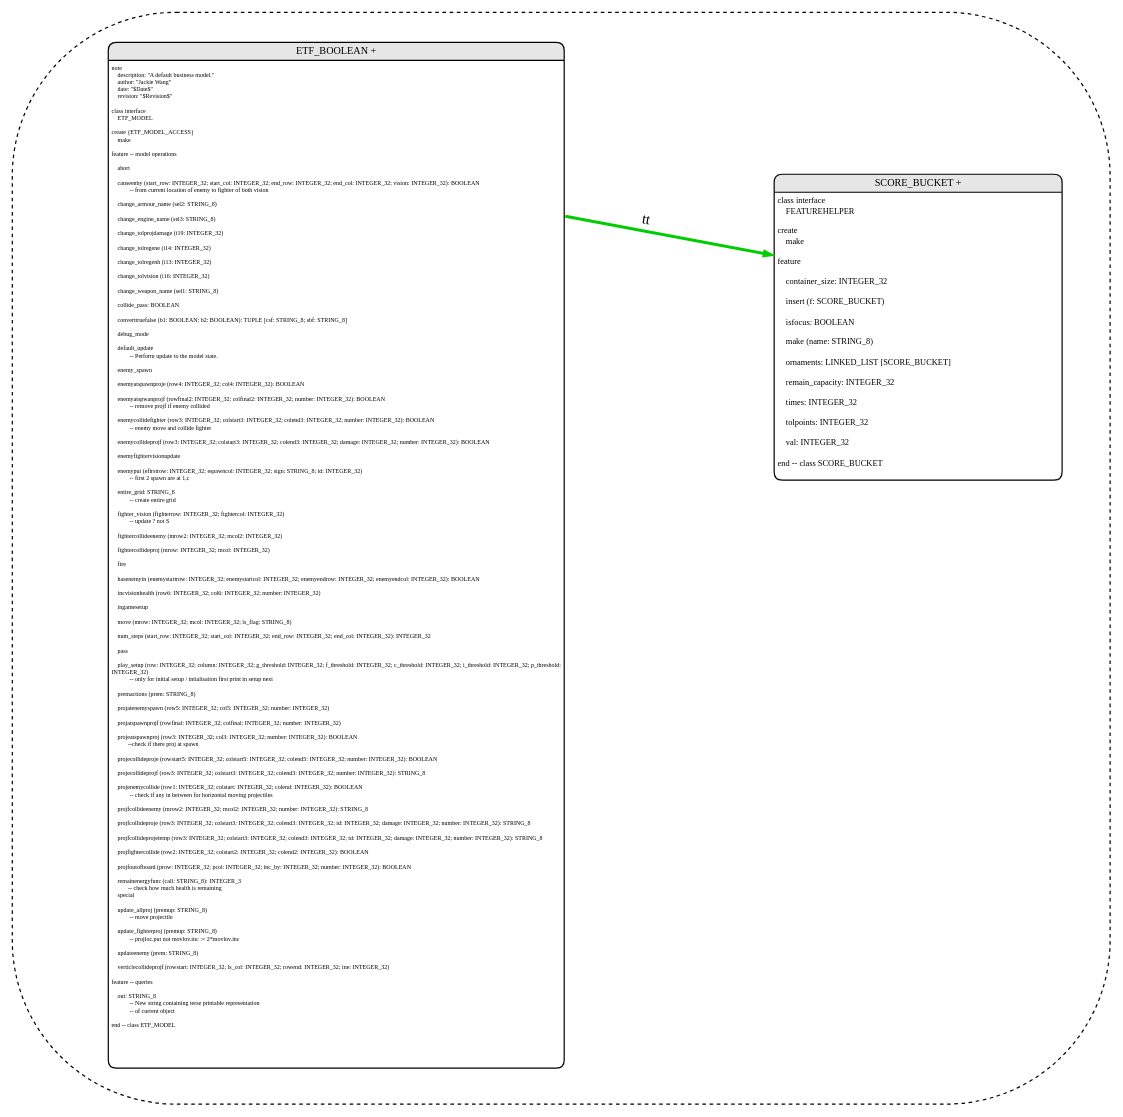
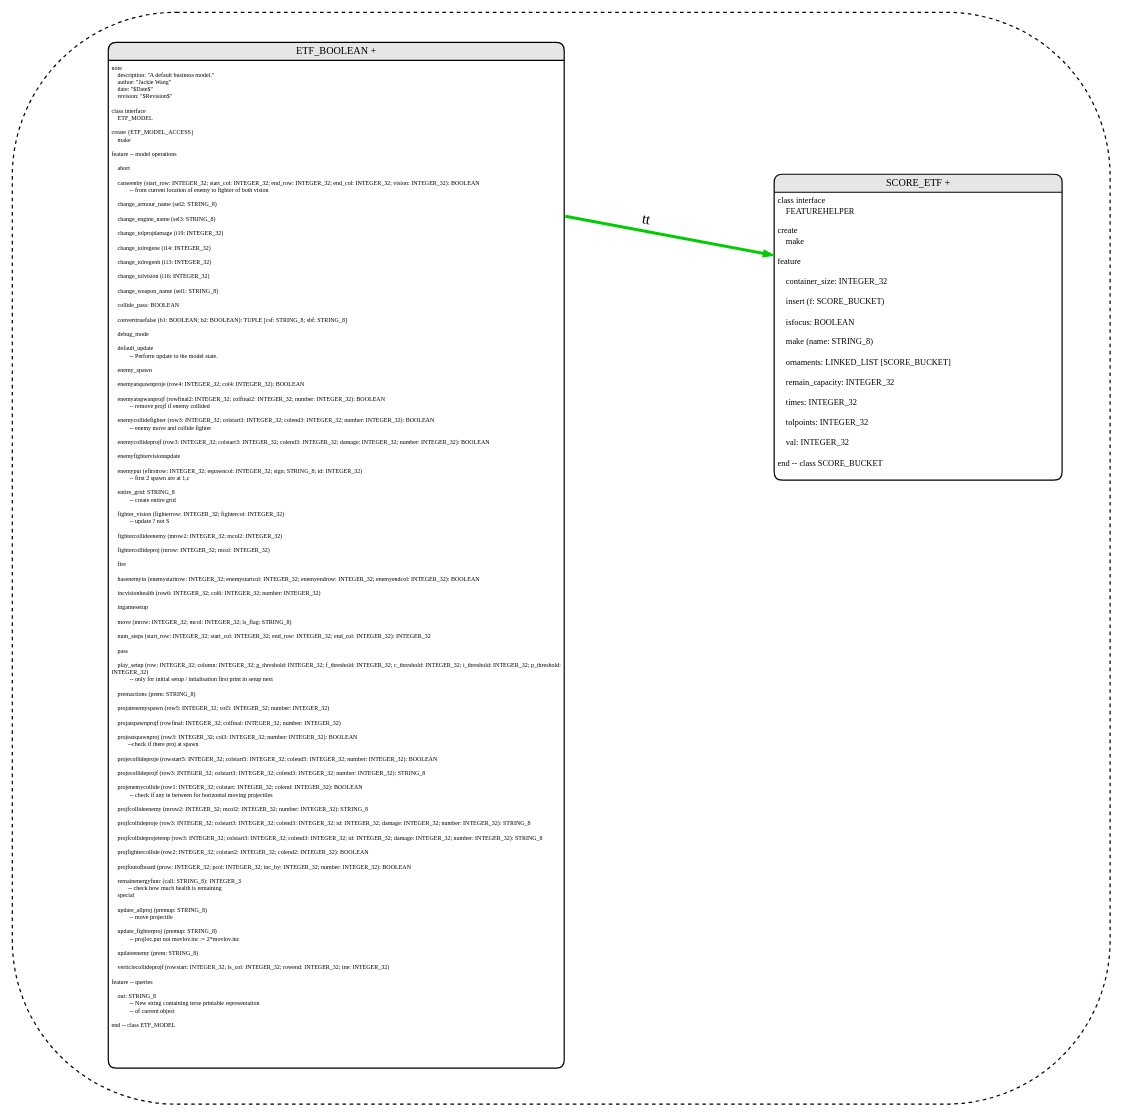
(919, 183) -> (919, 183)
